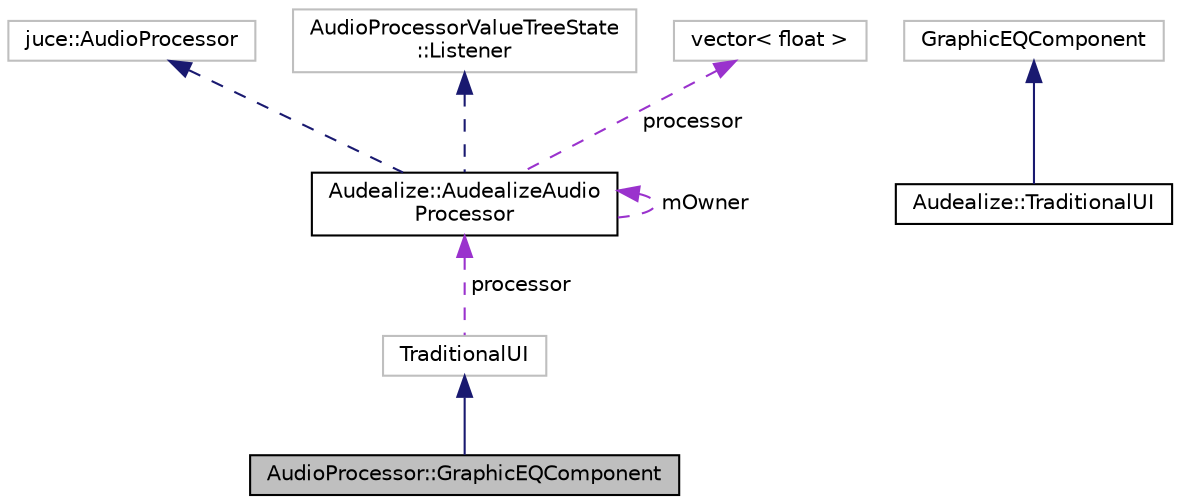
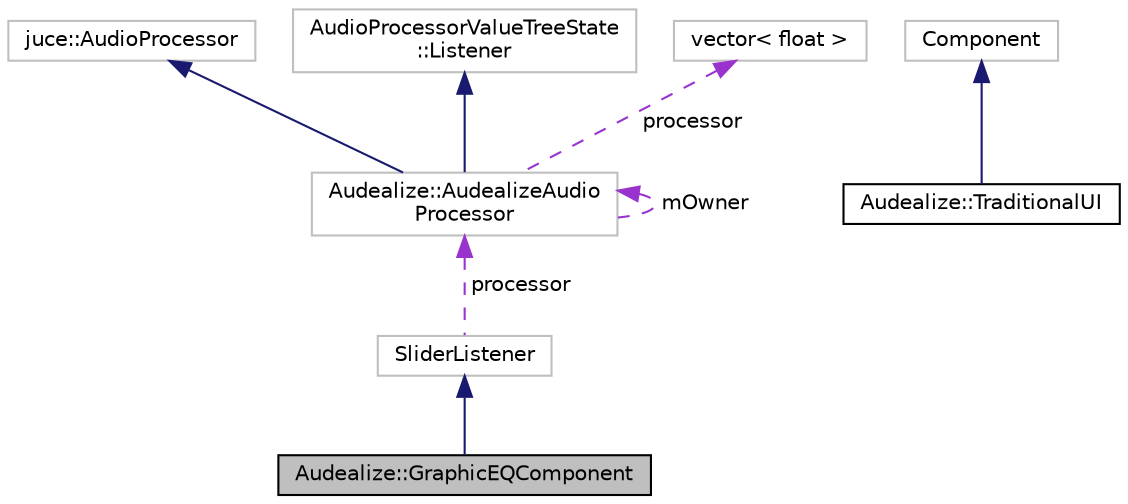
(1034, 41) -> (982, 41)
(296, 121) -> (296, 121)
(465, 133) -> (465, 133)
(465, 204) -> (465, 204)
(465, 356) -> (465, 356)
(465, 475) -> (465, 475)
